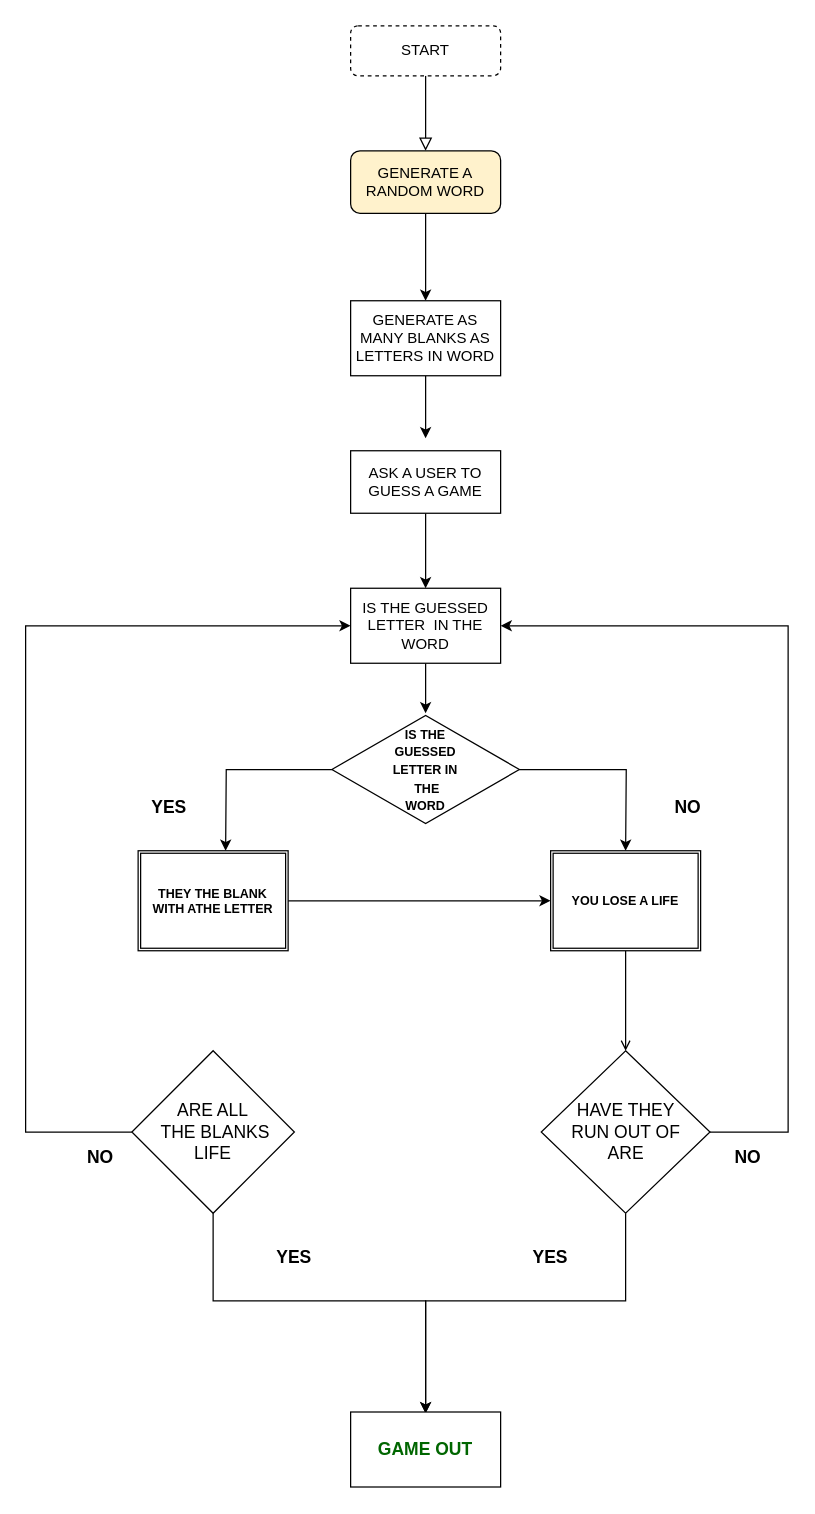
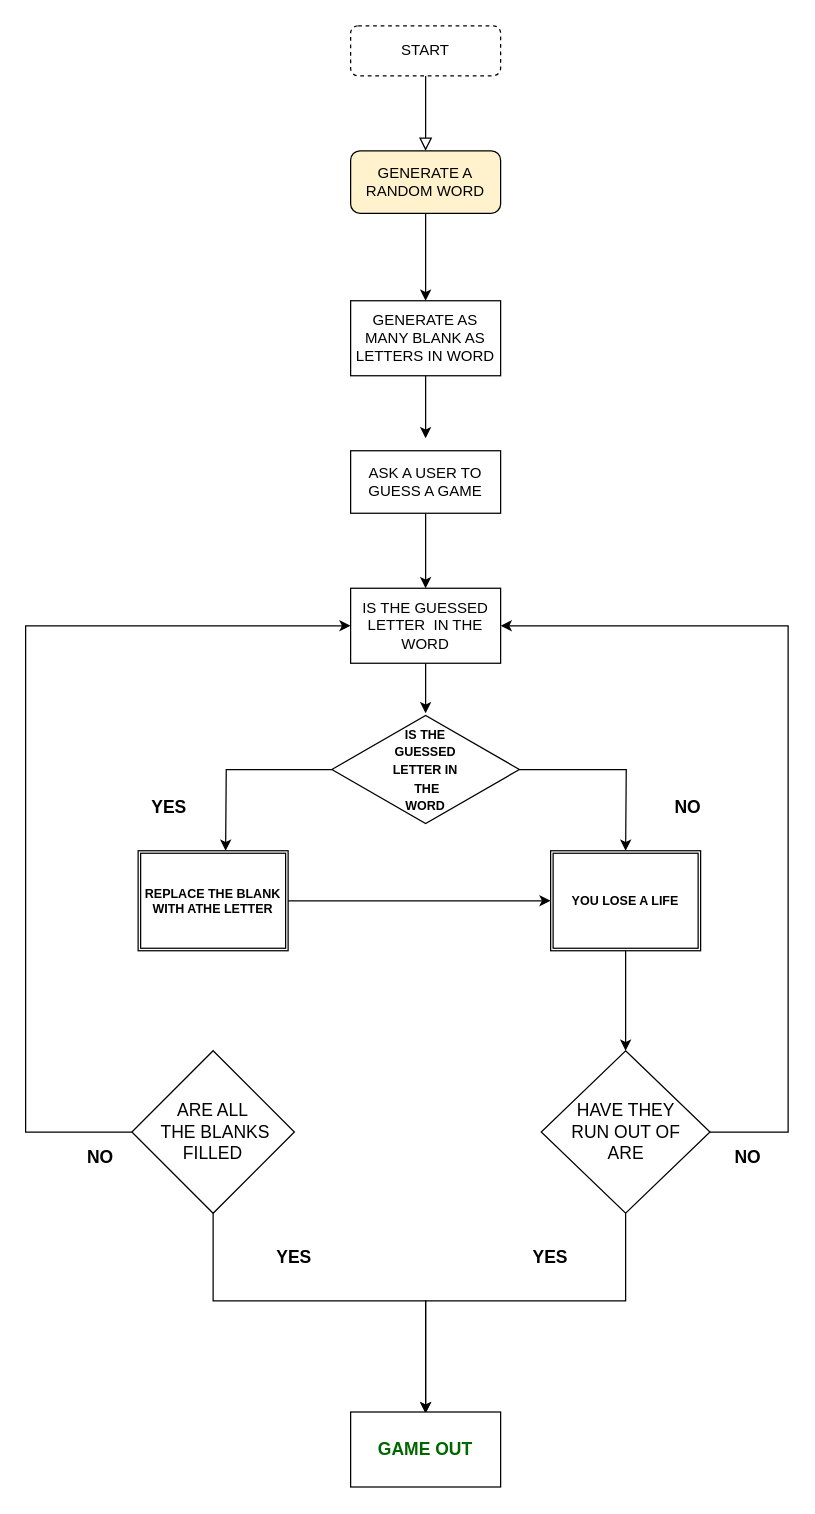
(426, 338) -> (426, 338)
(213, 901) -> (213, 901)
(626, 1043) -> (626, 1041)
(213, 1132) -> (213, 1132)
